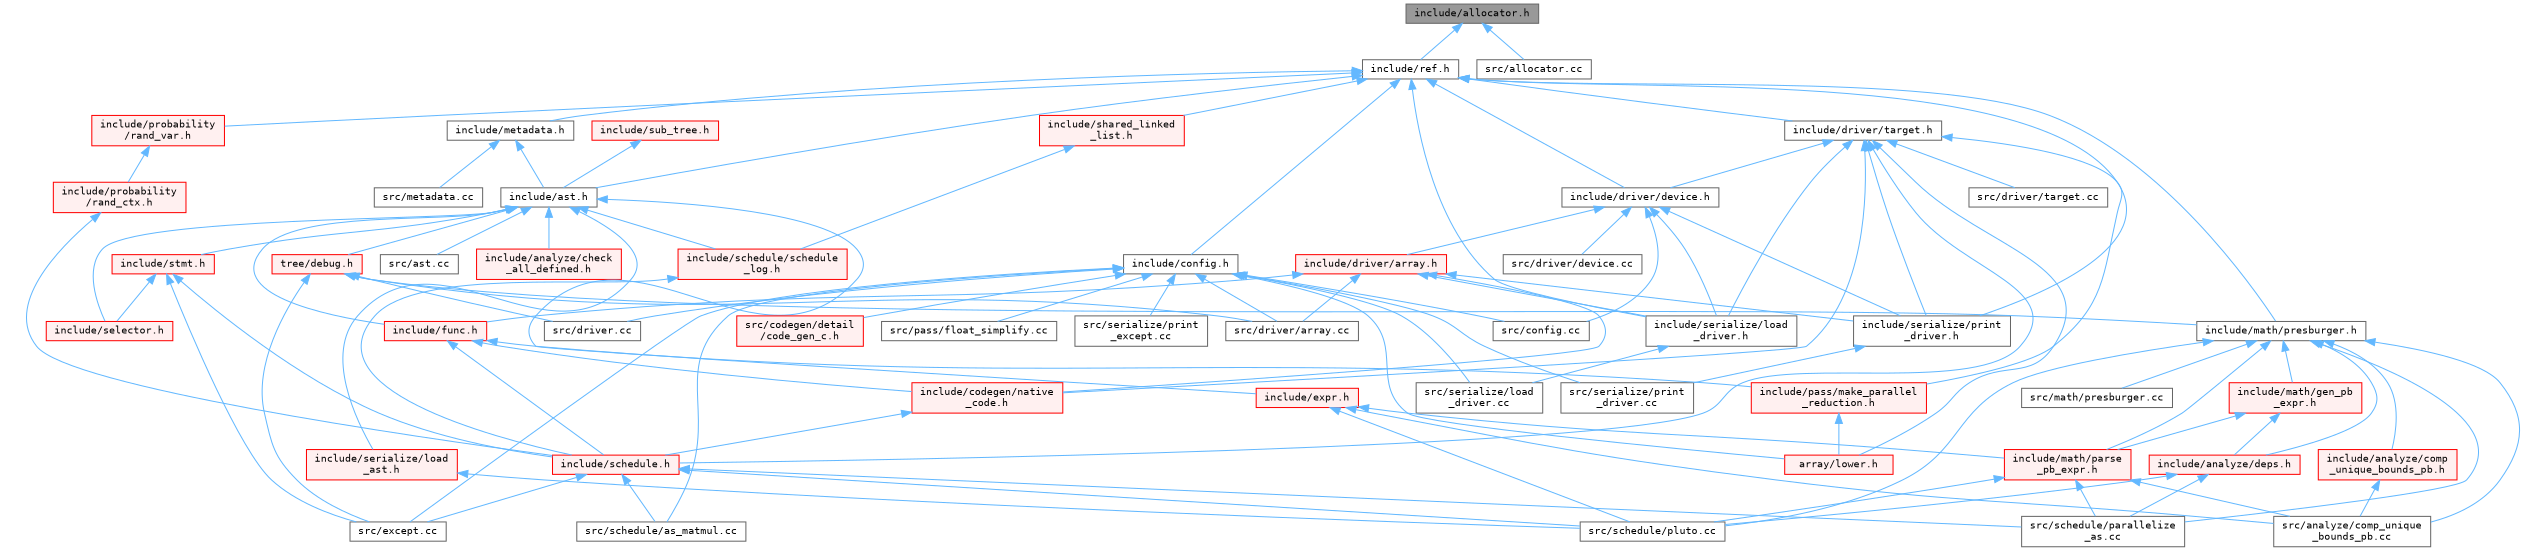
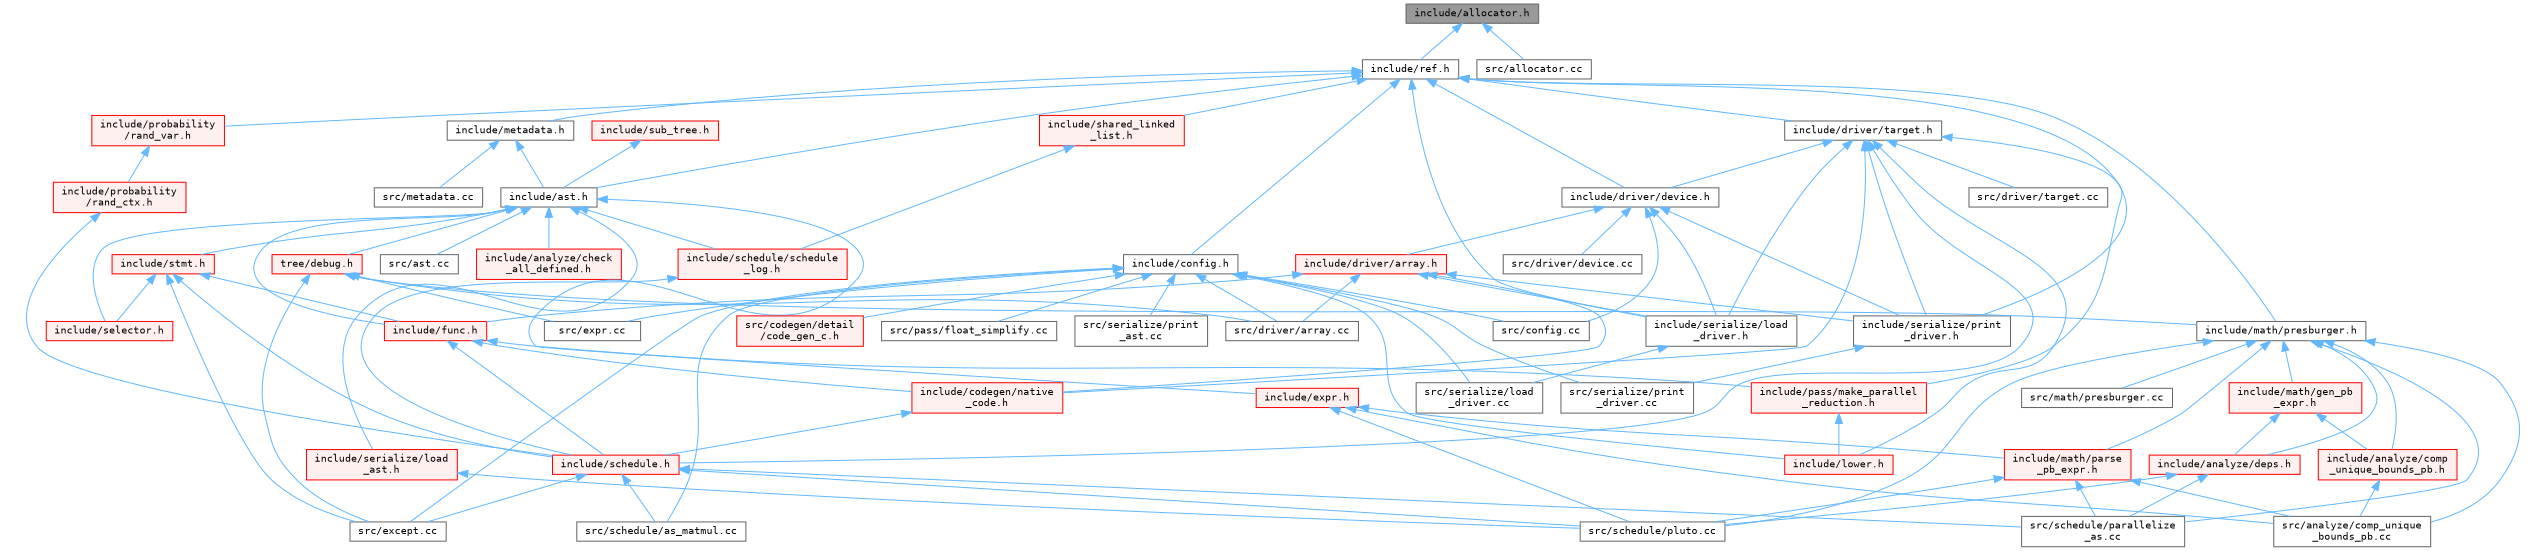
none -> (304, 299)
(592, 331) -> (592, 331)
(1141, 331) -> (1141, 331)
(2177, 433) -> (2349, 437)
(1839, 465) -> (1839, 465)
